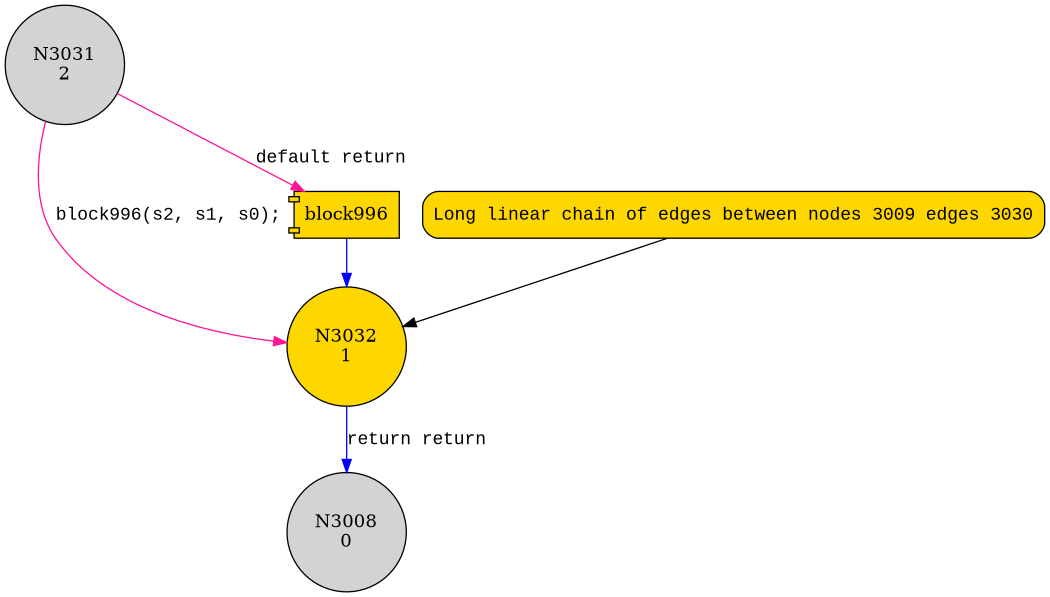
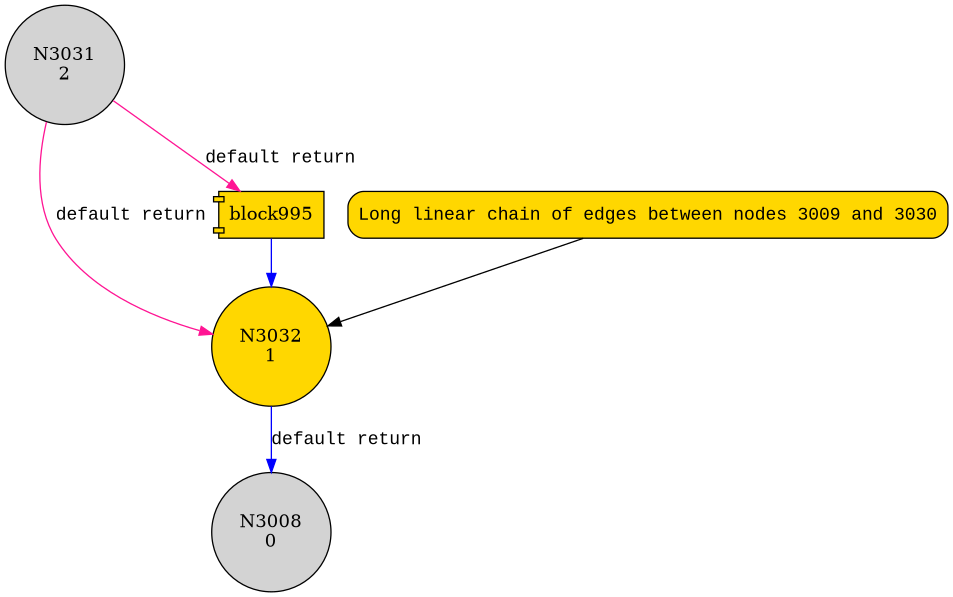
(169, 215) -> (131, 215)
(347, 215) -> (271, 215)
(734, 215) -> (648, 215)
(417, 439) -> (347, 439)
